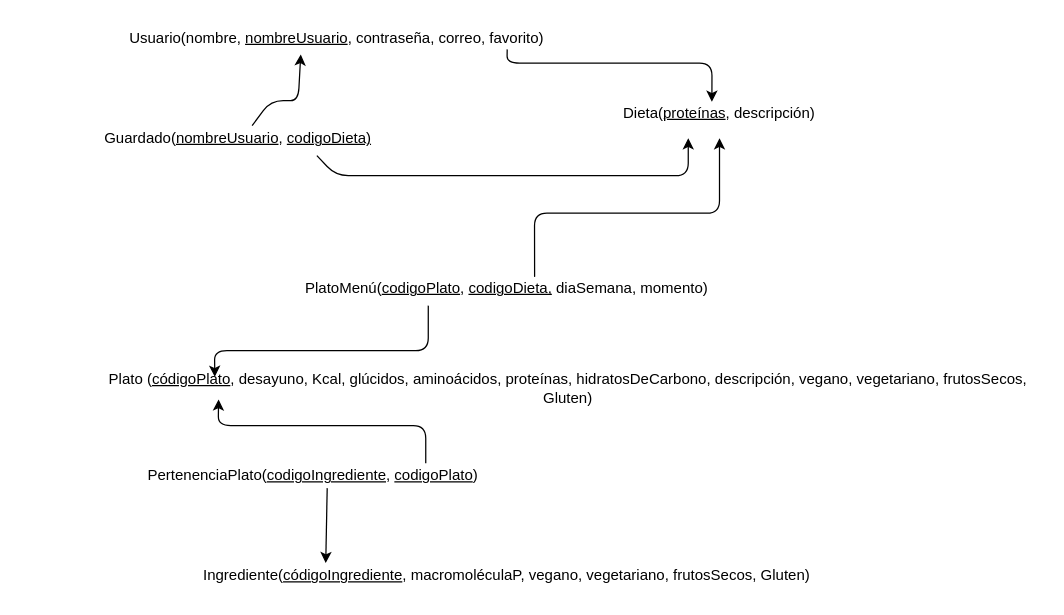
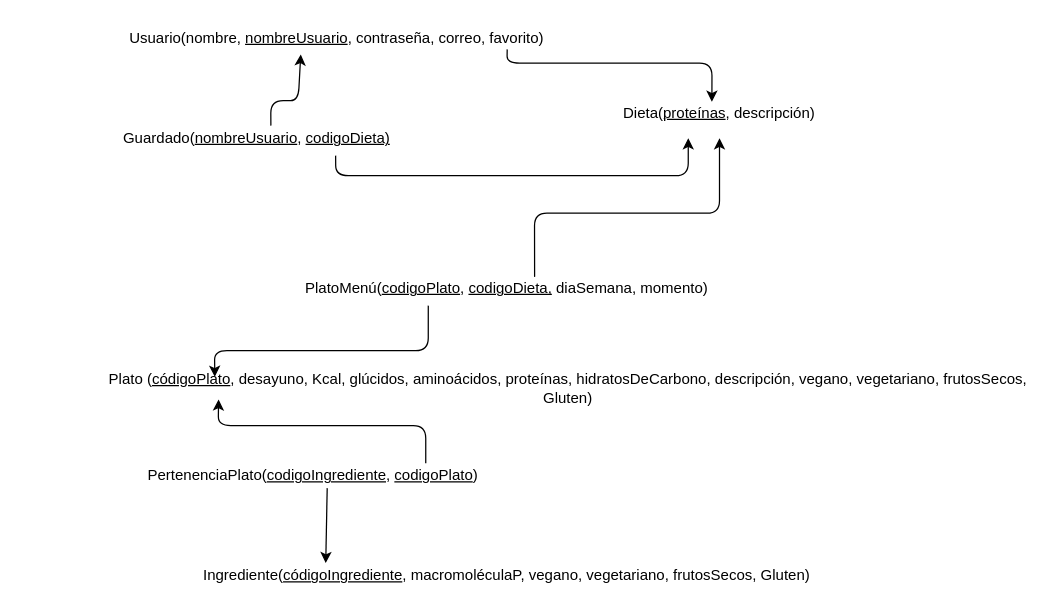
(238, 138) -> (257, 138)
